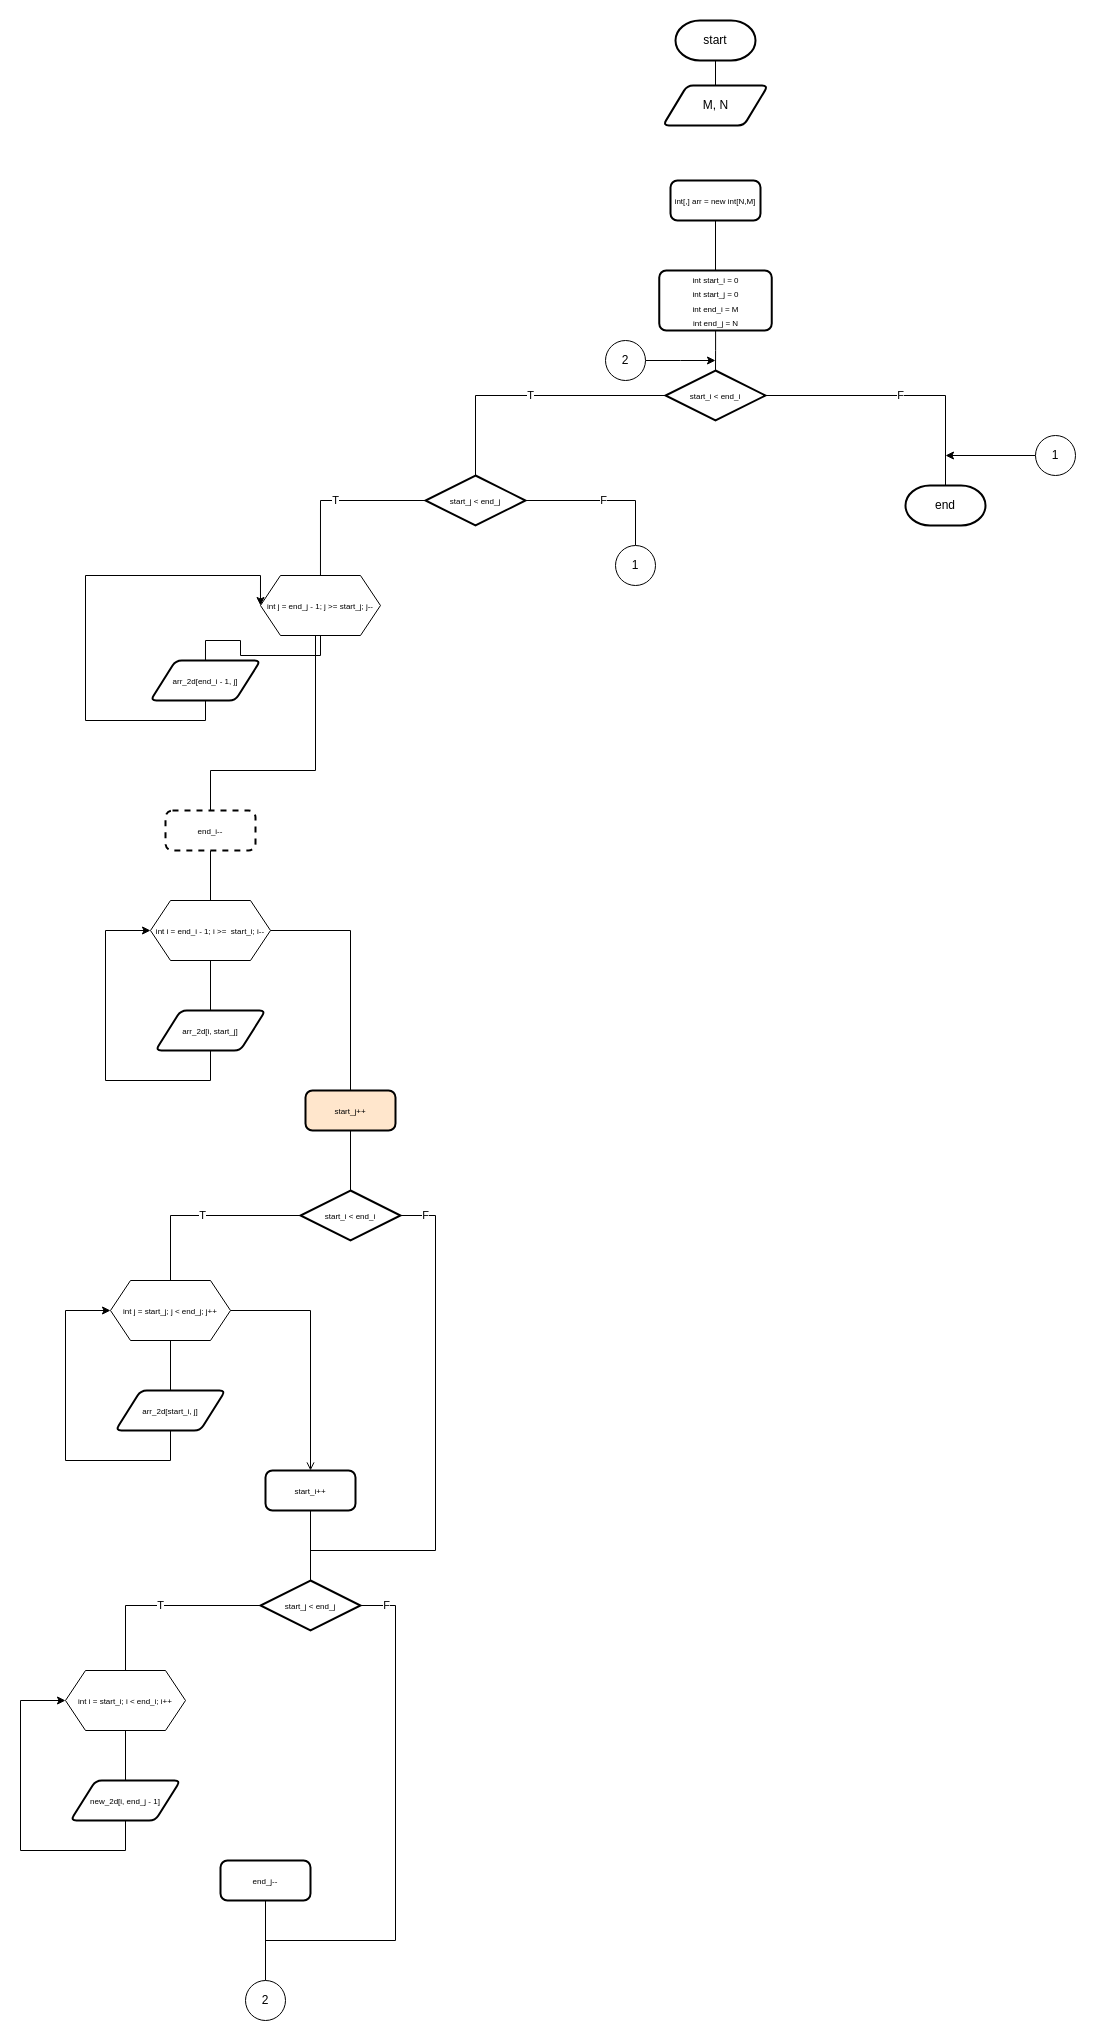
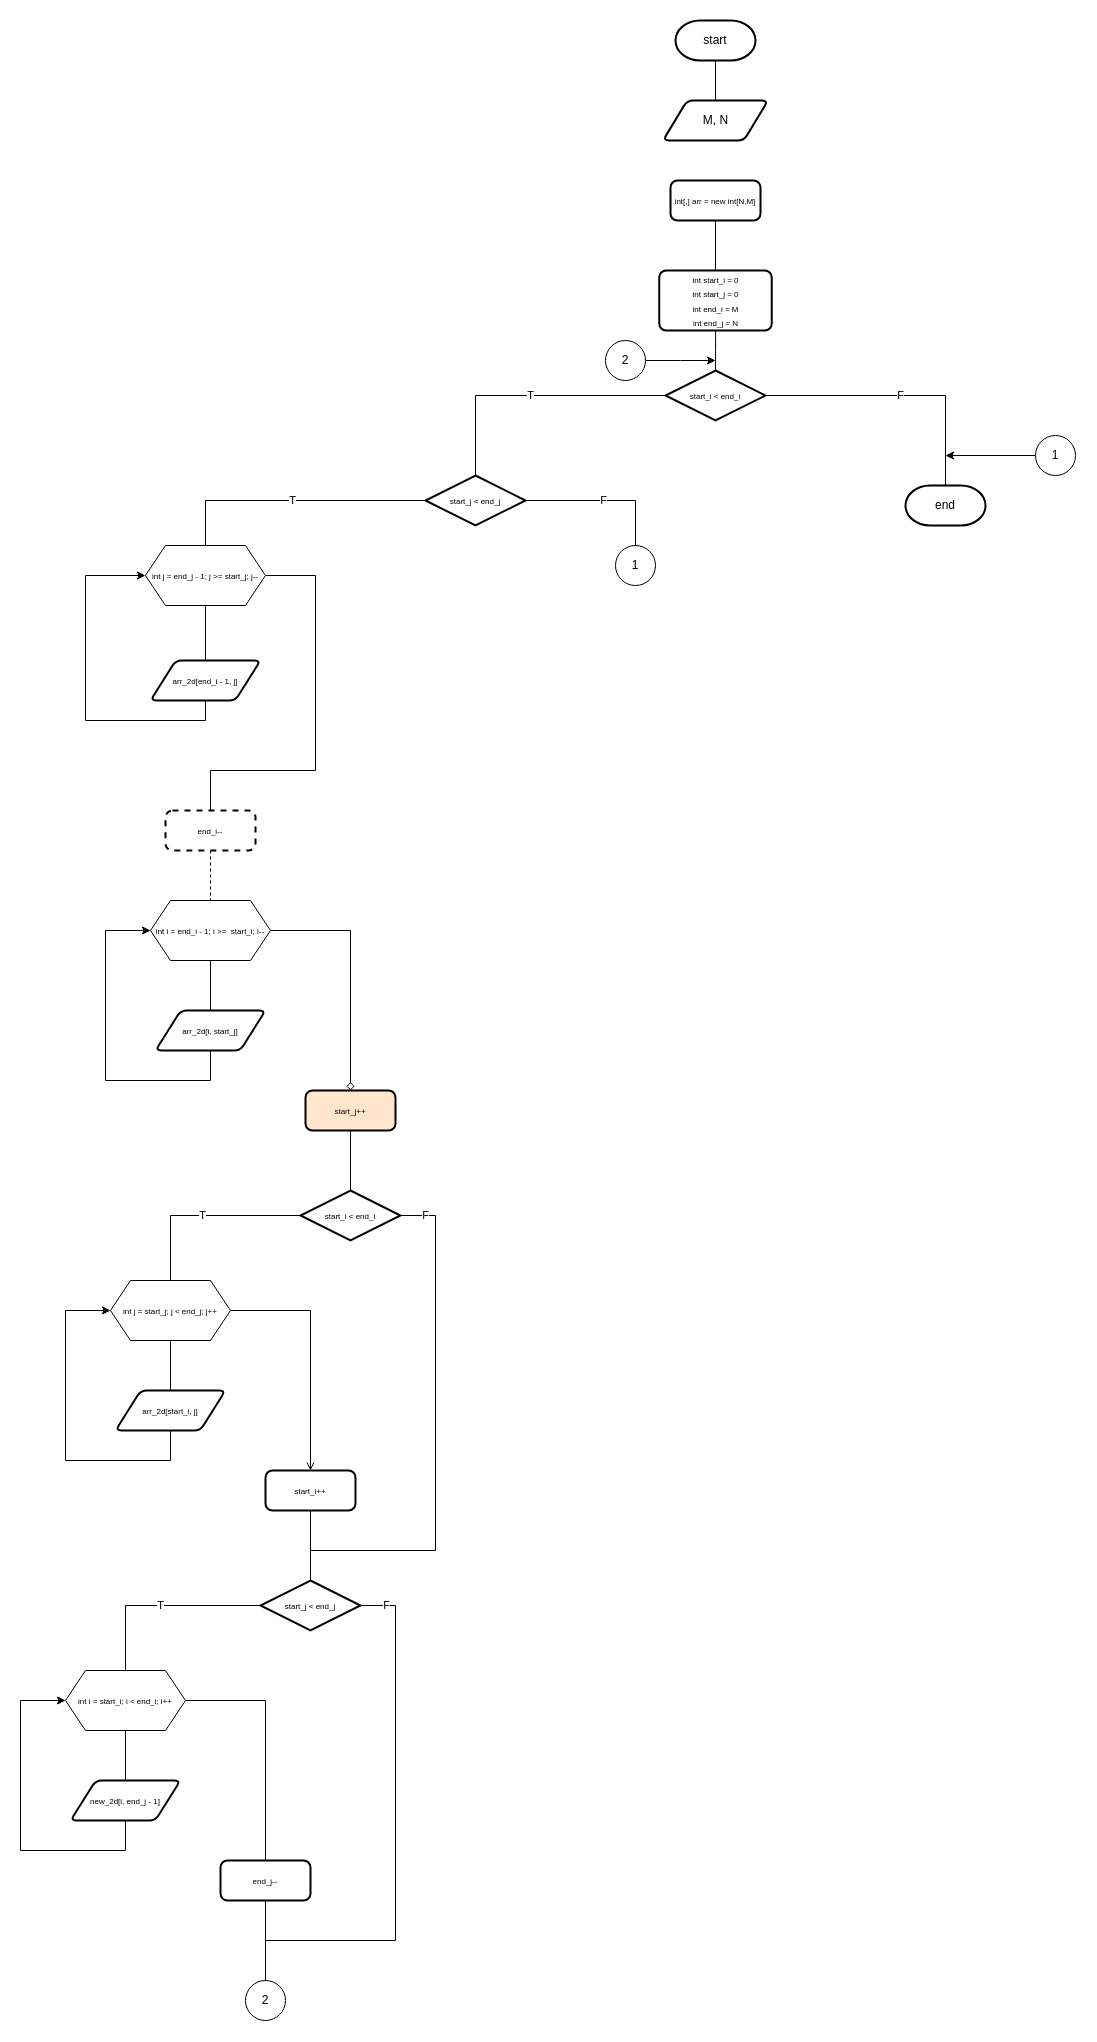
(716, 106) -> (716, 121)
(320, 606) -> (205, 576)
(211, 876) -> (211, 876)
(351, 1086) -> (351, 1082)
none -> (266, 1741)
